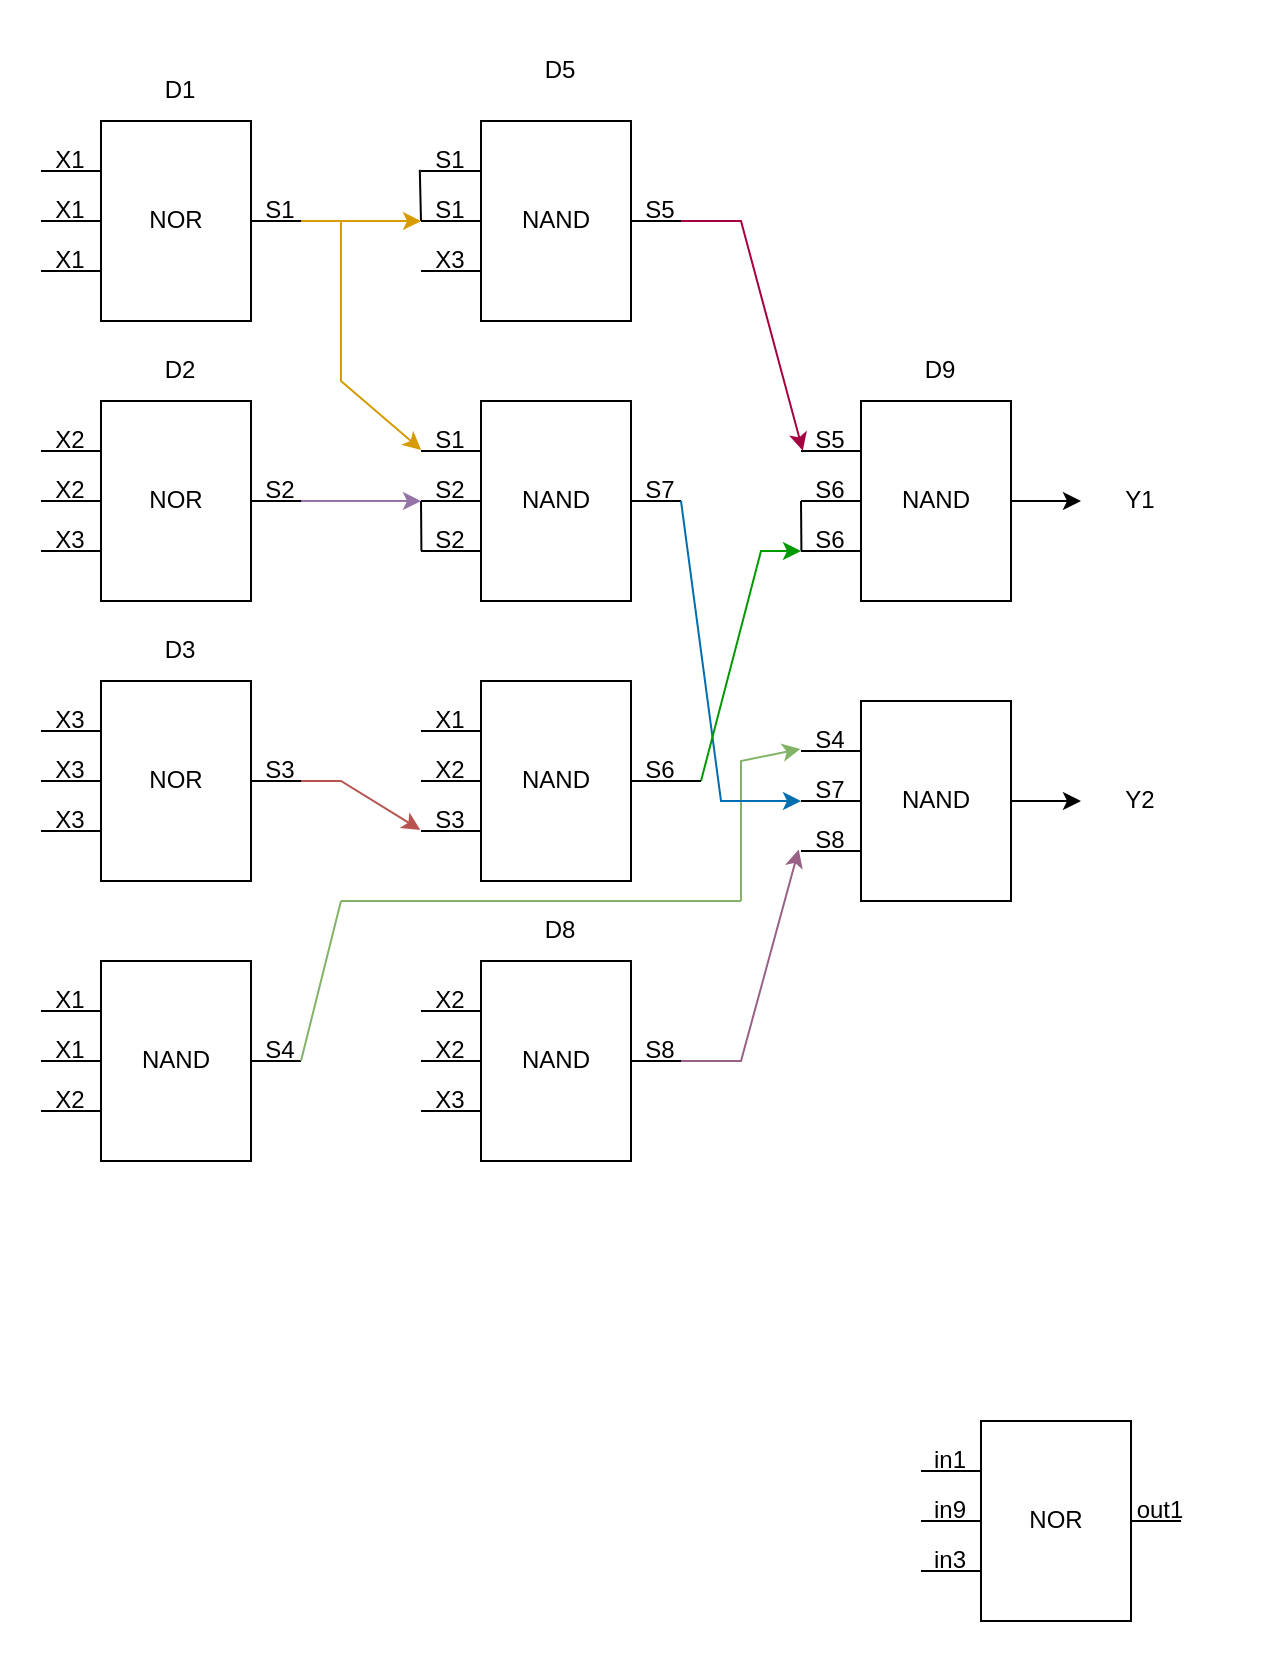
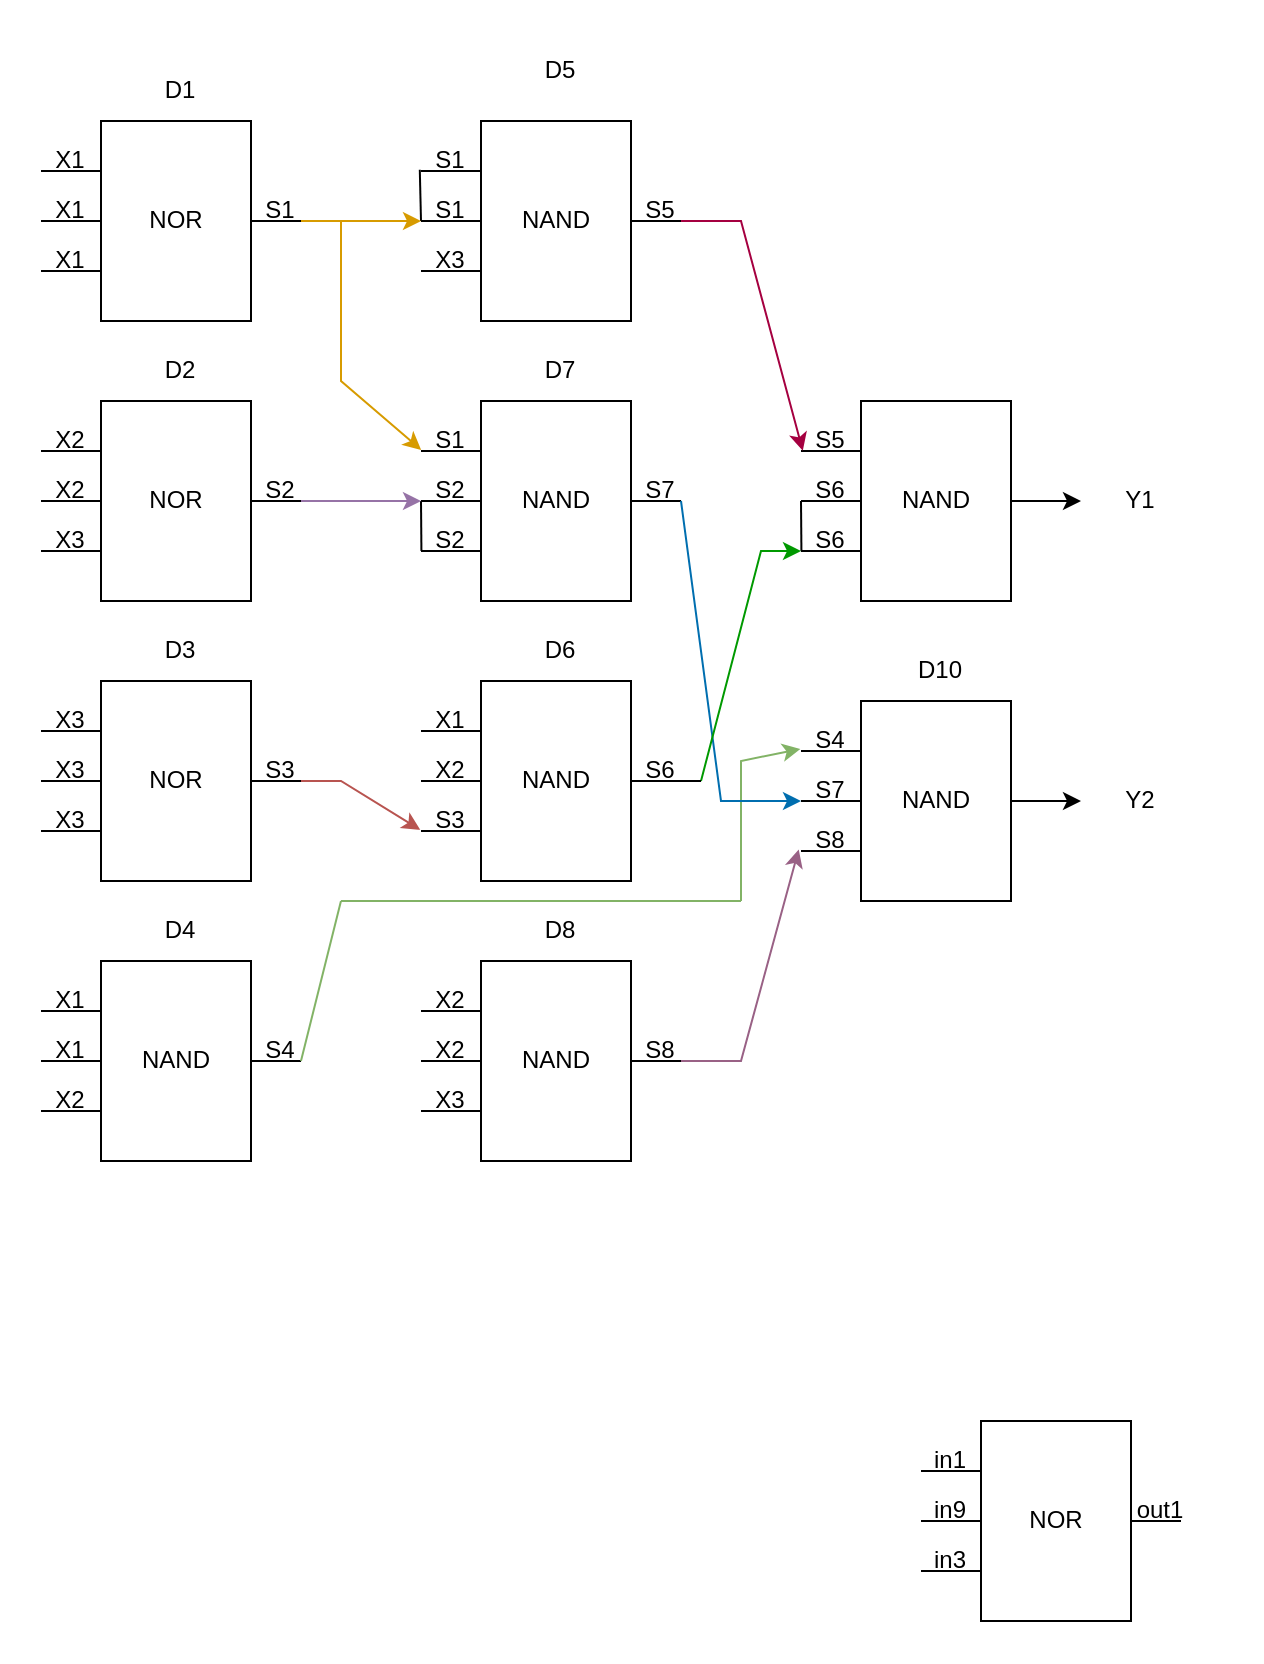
none -> (561, 371)
(941, 371) -> none
none -> (561, 651)
none -> (941, 671)
none -> (181, 931)
